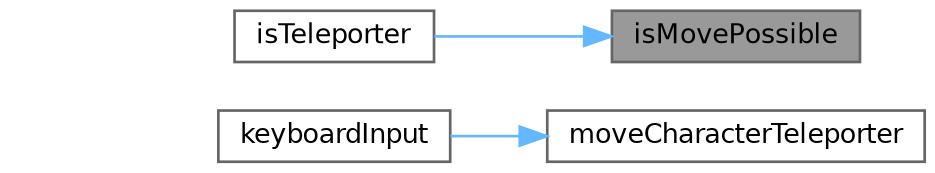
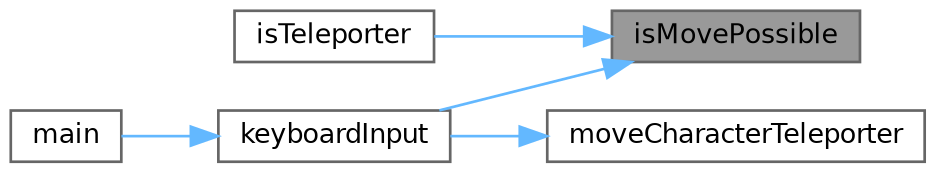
none -> (522, 90)
none -> (66, 136)
